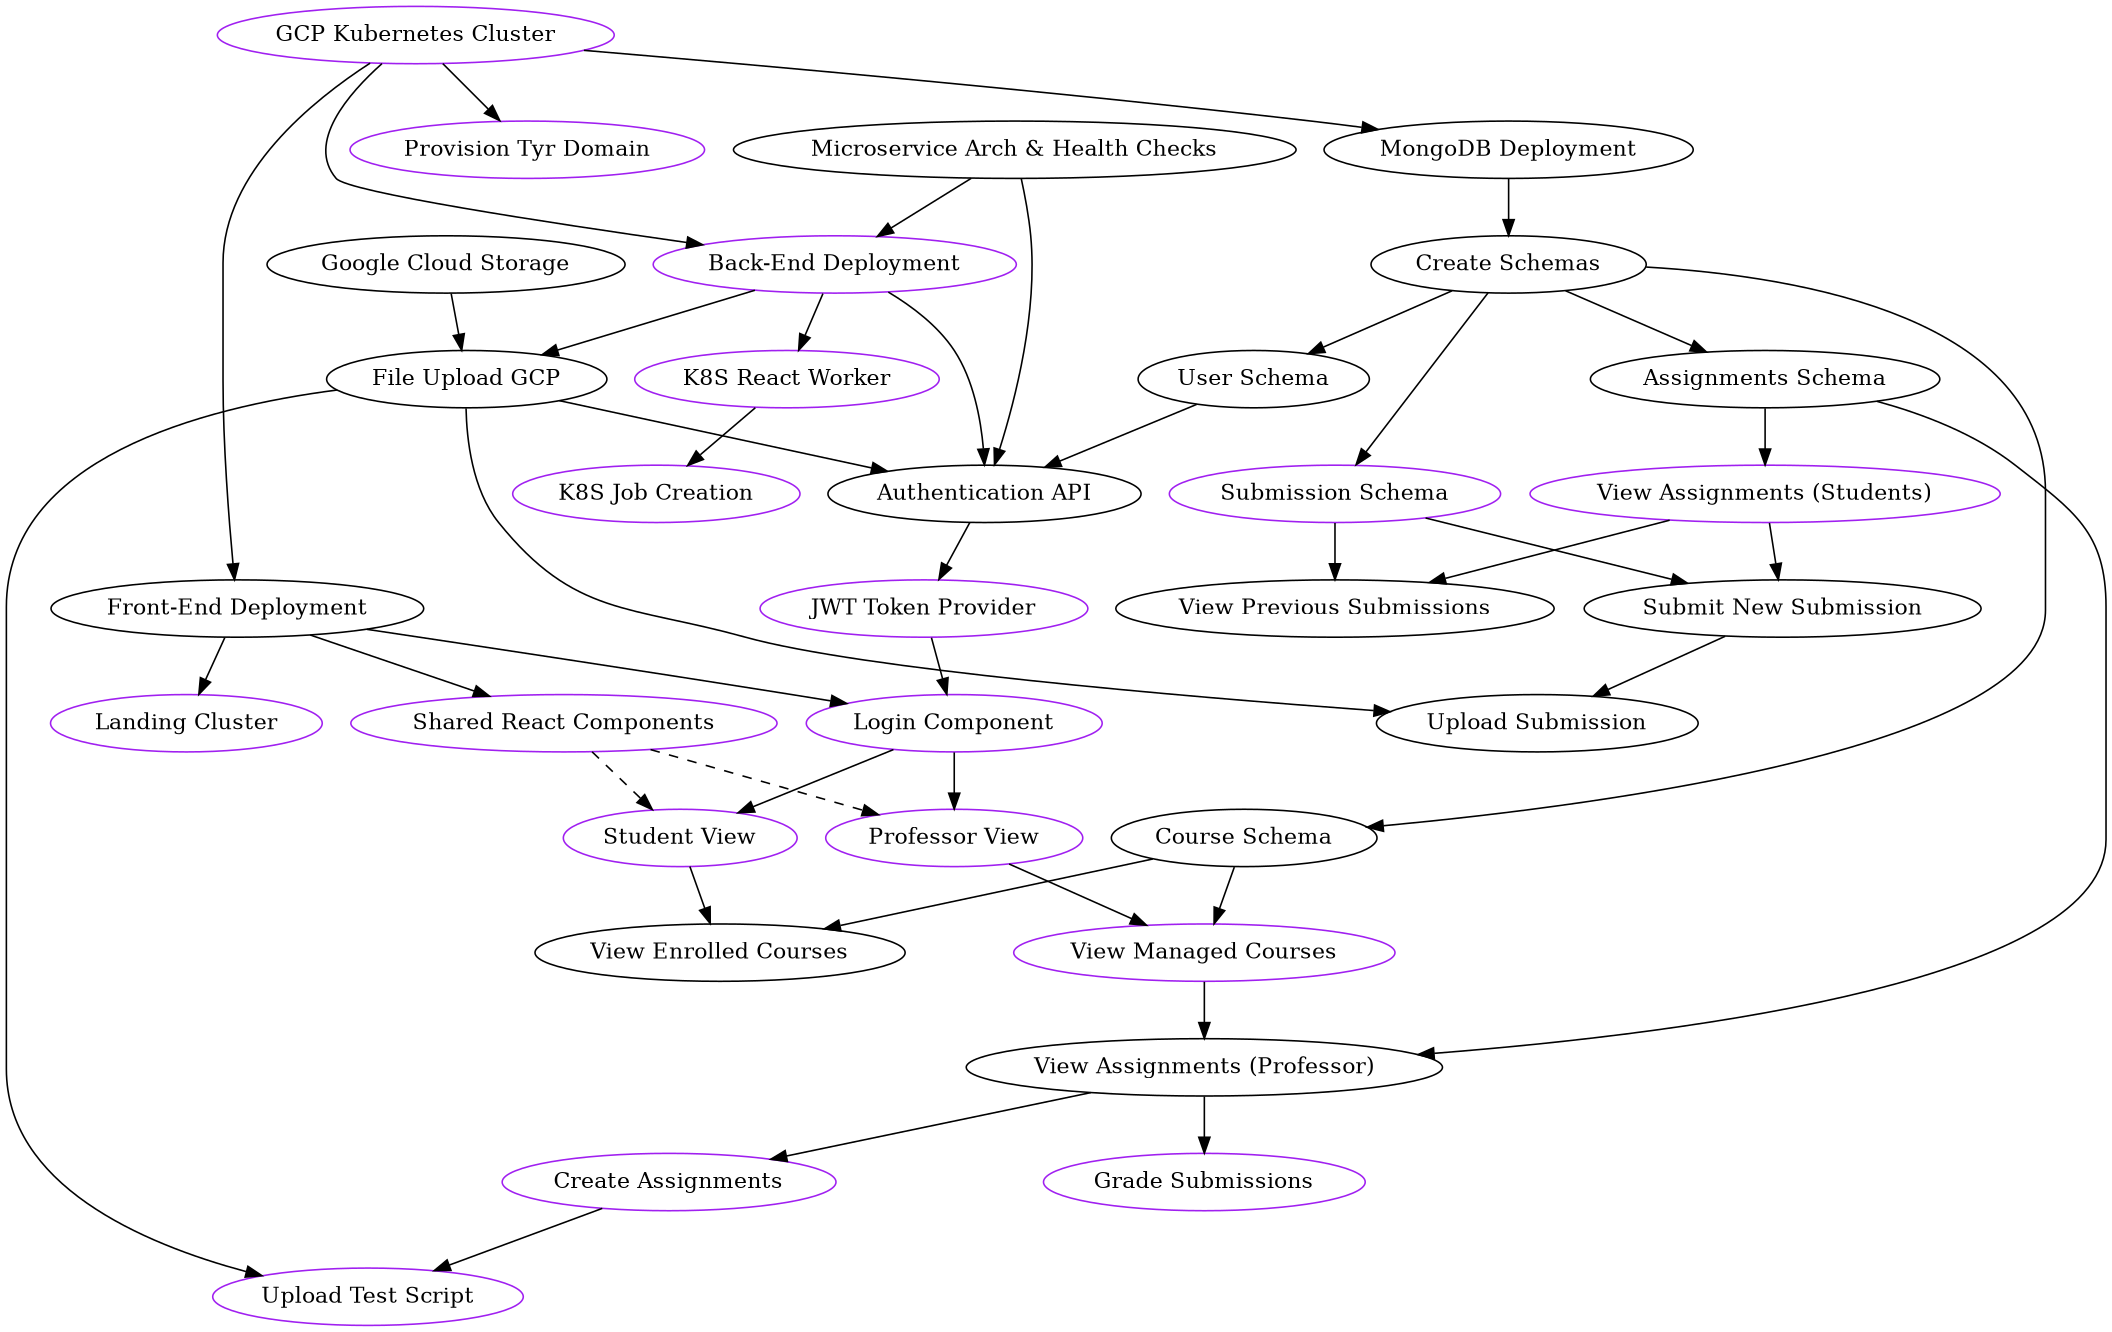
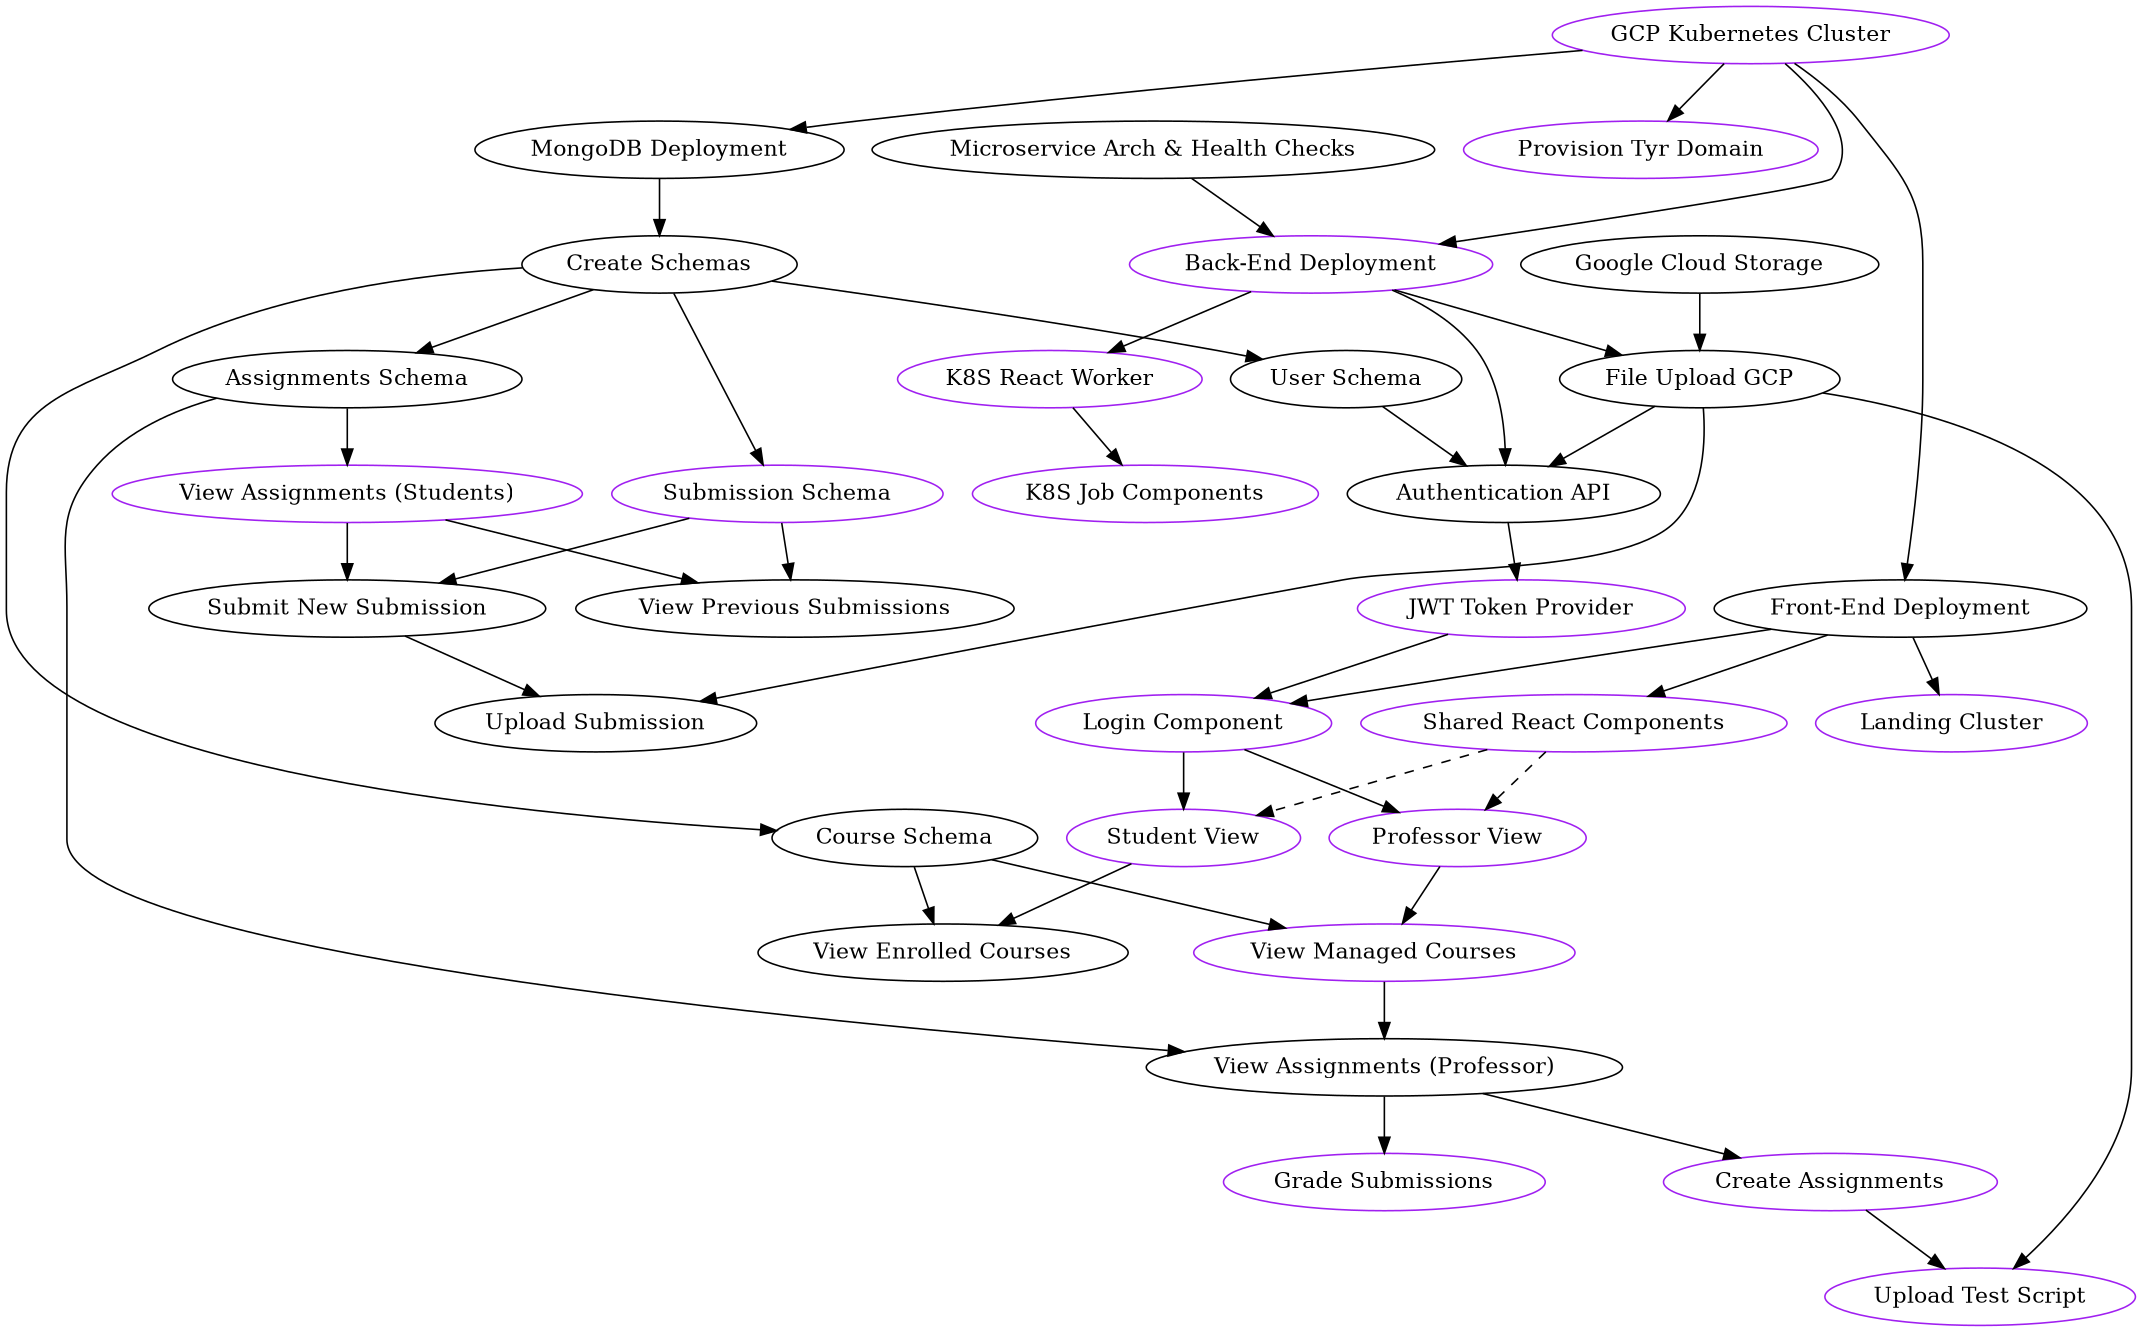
(1029, 315) -> none
(656, 494) -> (1145, 494)
